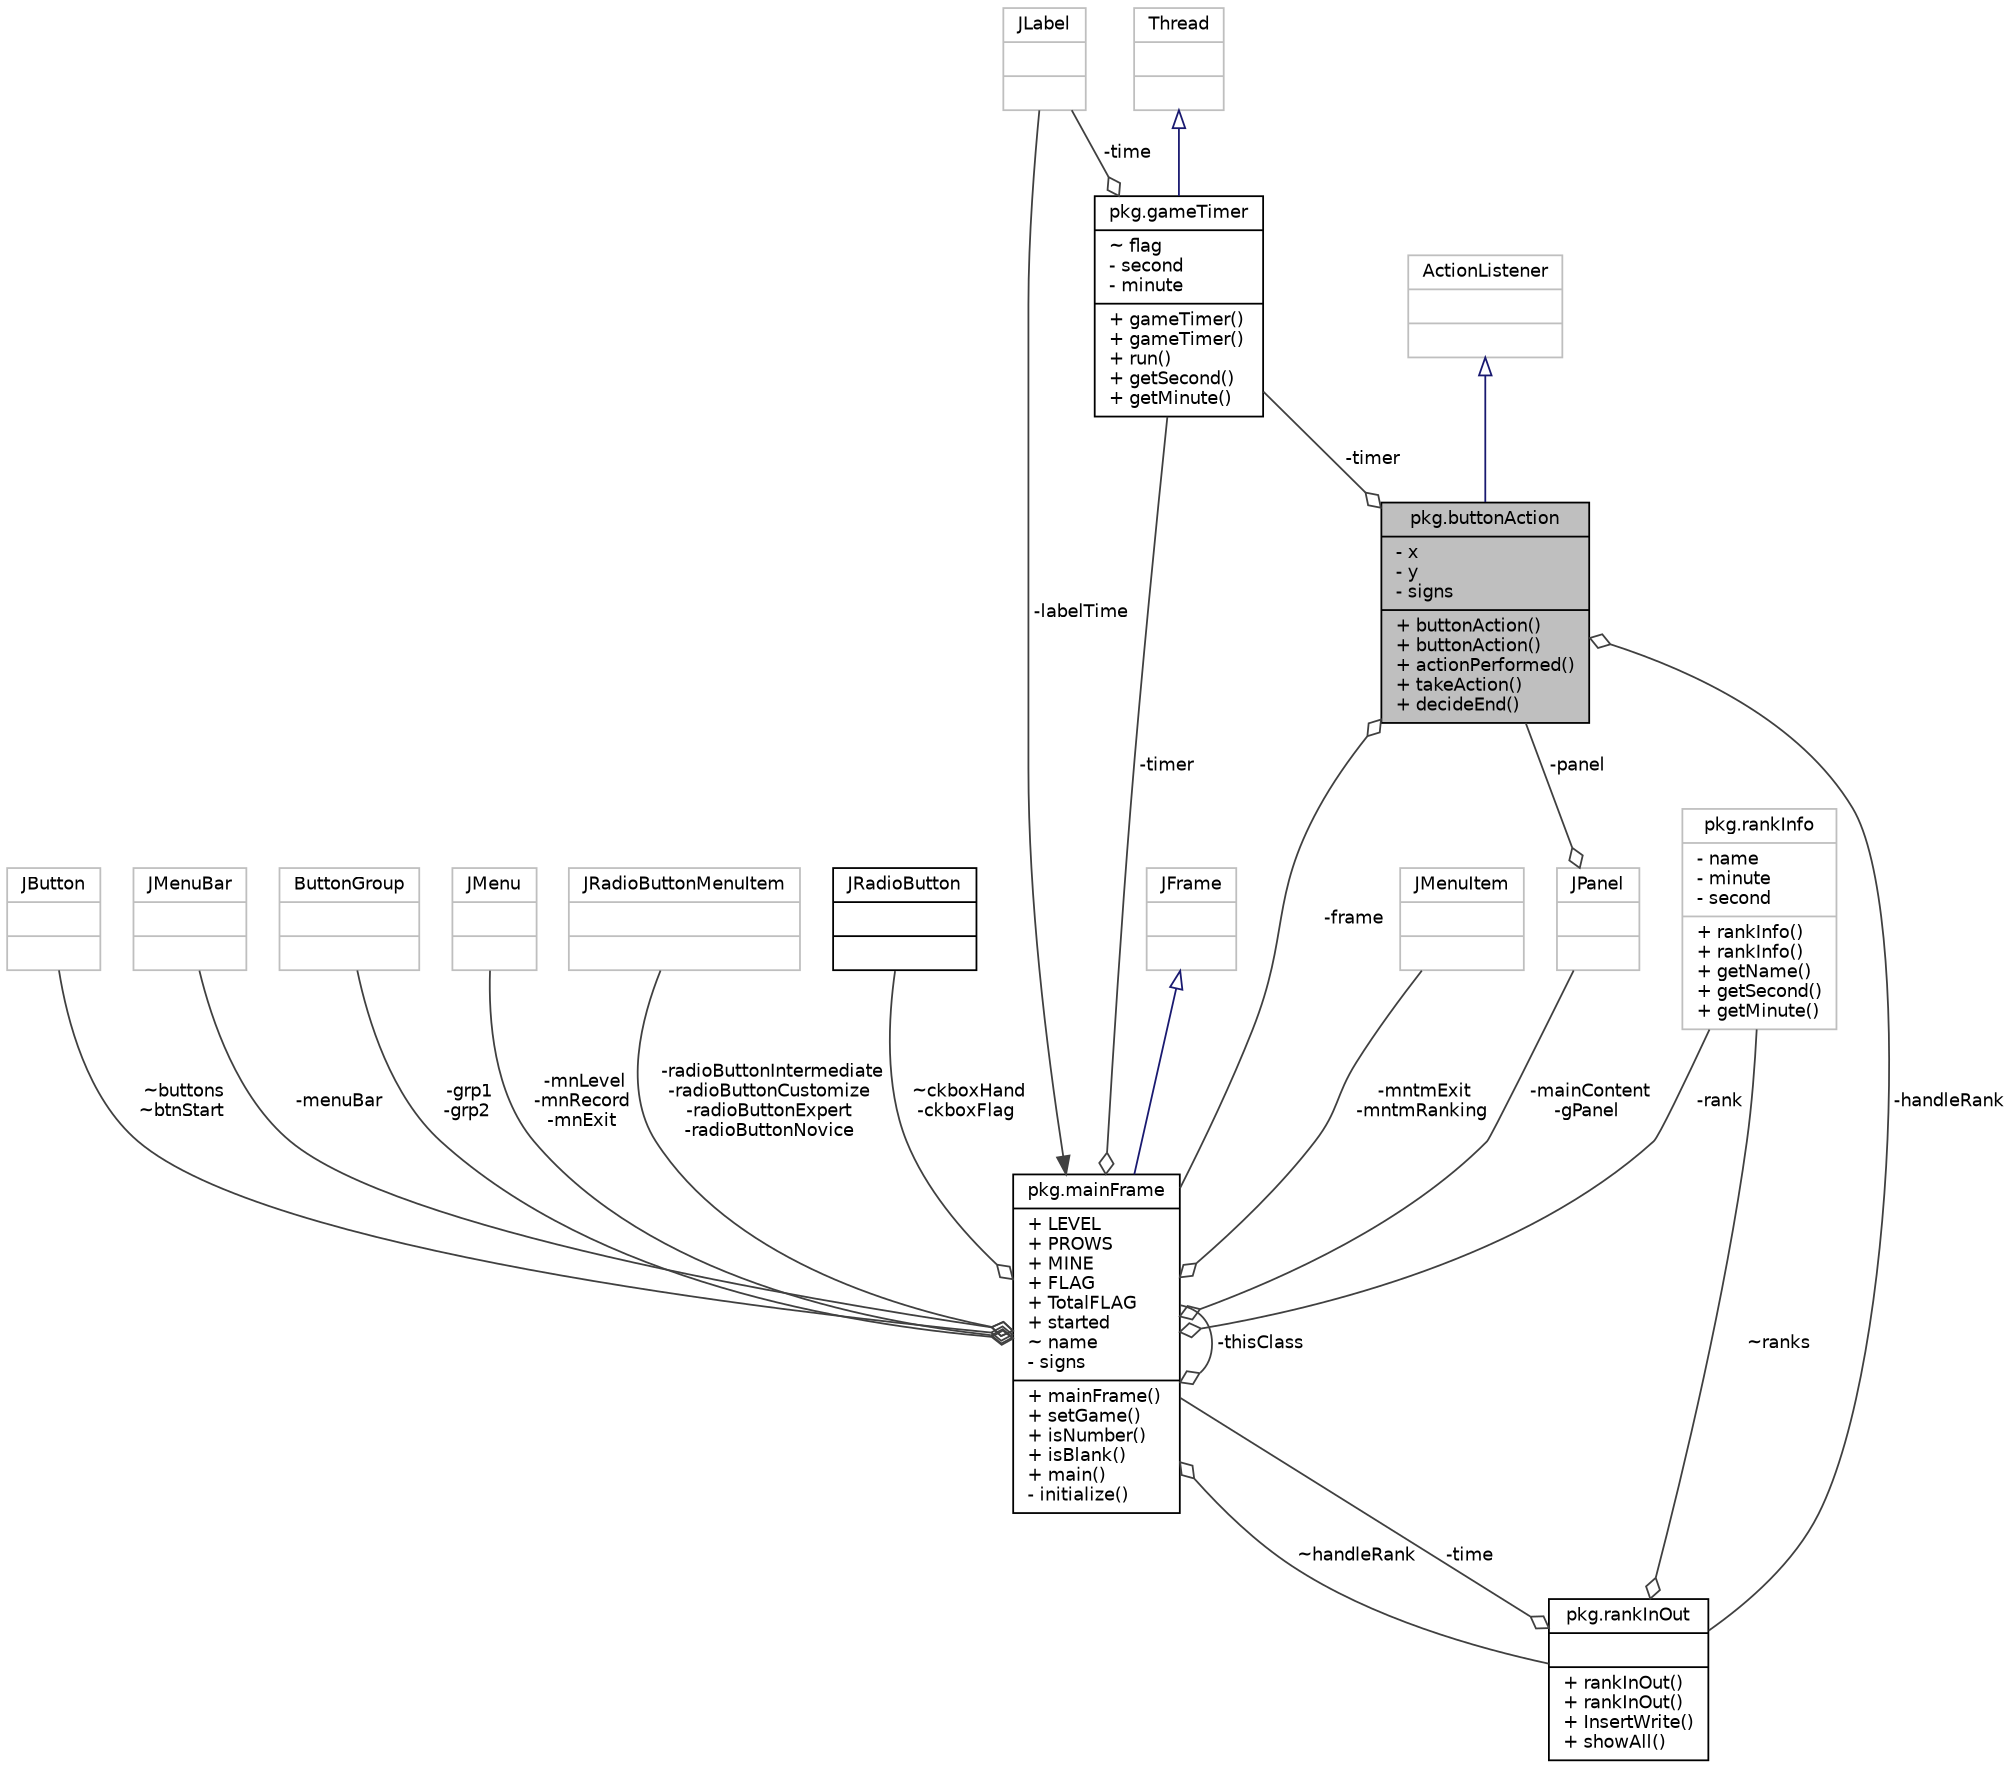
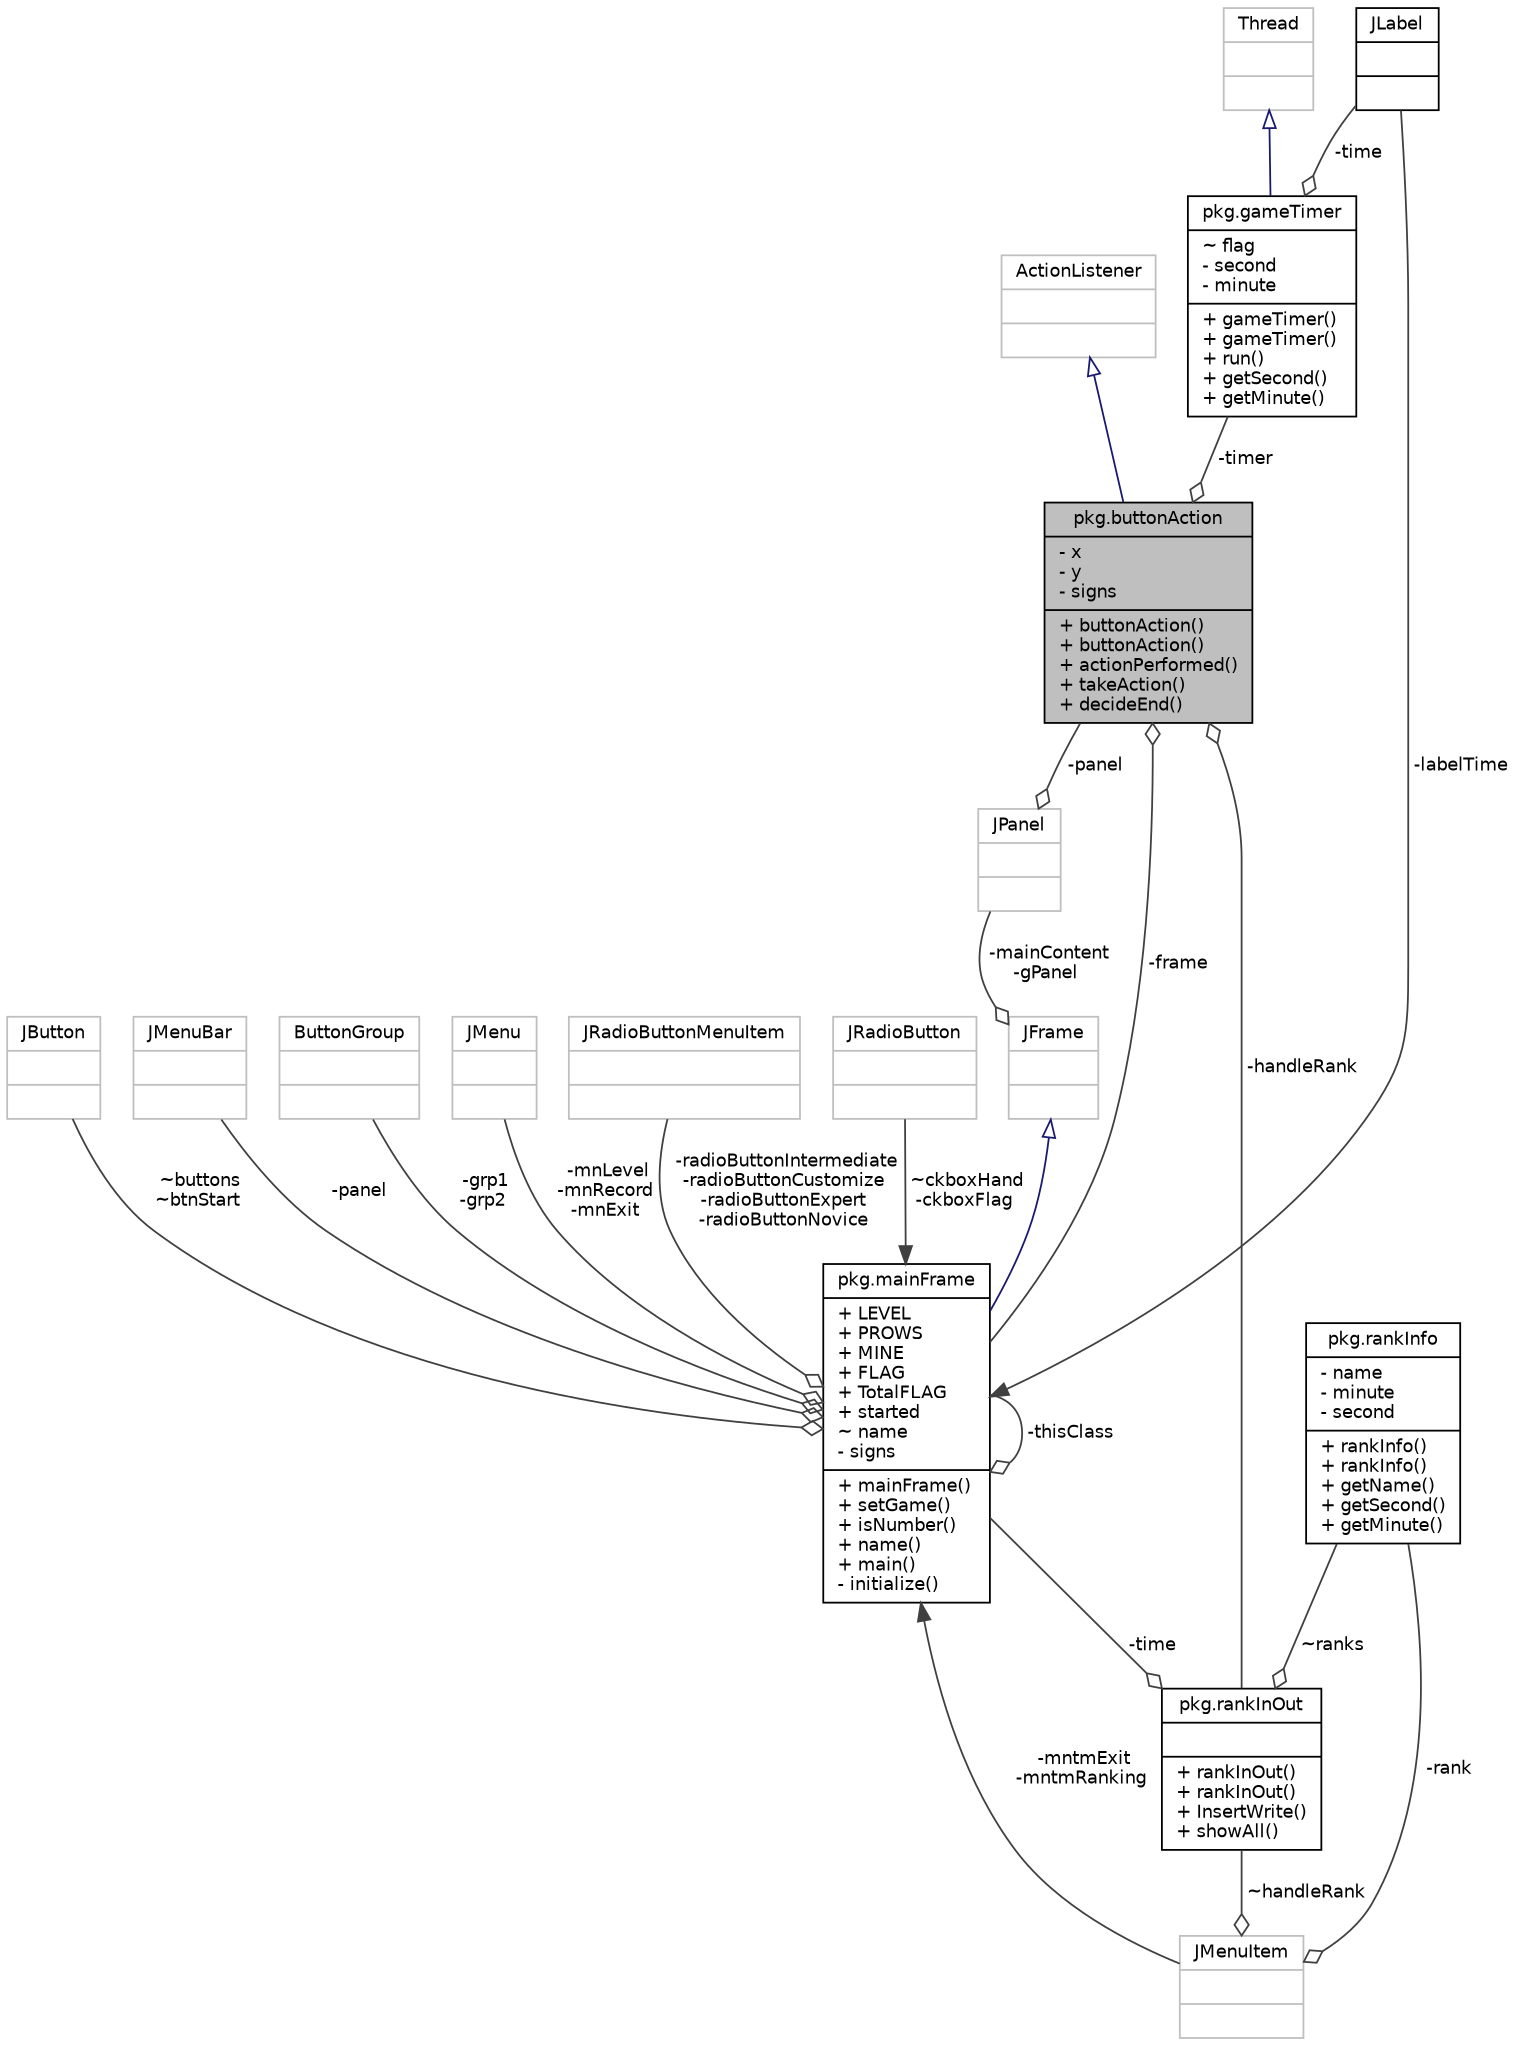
(1045, 59) -> (1398, 59)
(1133, 784) -> none
(905, 919) -> (905, 1068)
(1759, 919) -> (1383, 1433)
(337, 1102) -> (357, 1191)
(1324, 1128) -> (1002, 1831)
(904, 1132) -> (905, 1183)
(1433, 1188) -> (980, 960)
(1498, 1240) -> (1416, 1762)
(1077, 1456) -> (880, 1545)
(1355, 1601) -> (1242, 1882)
